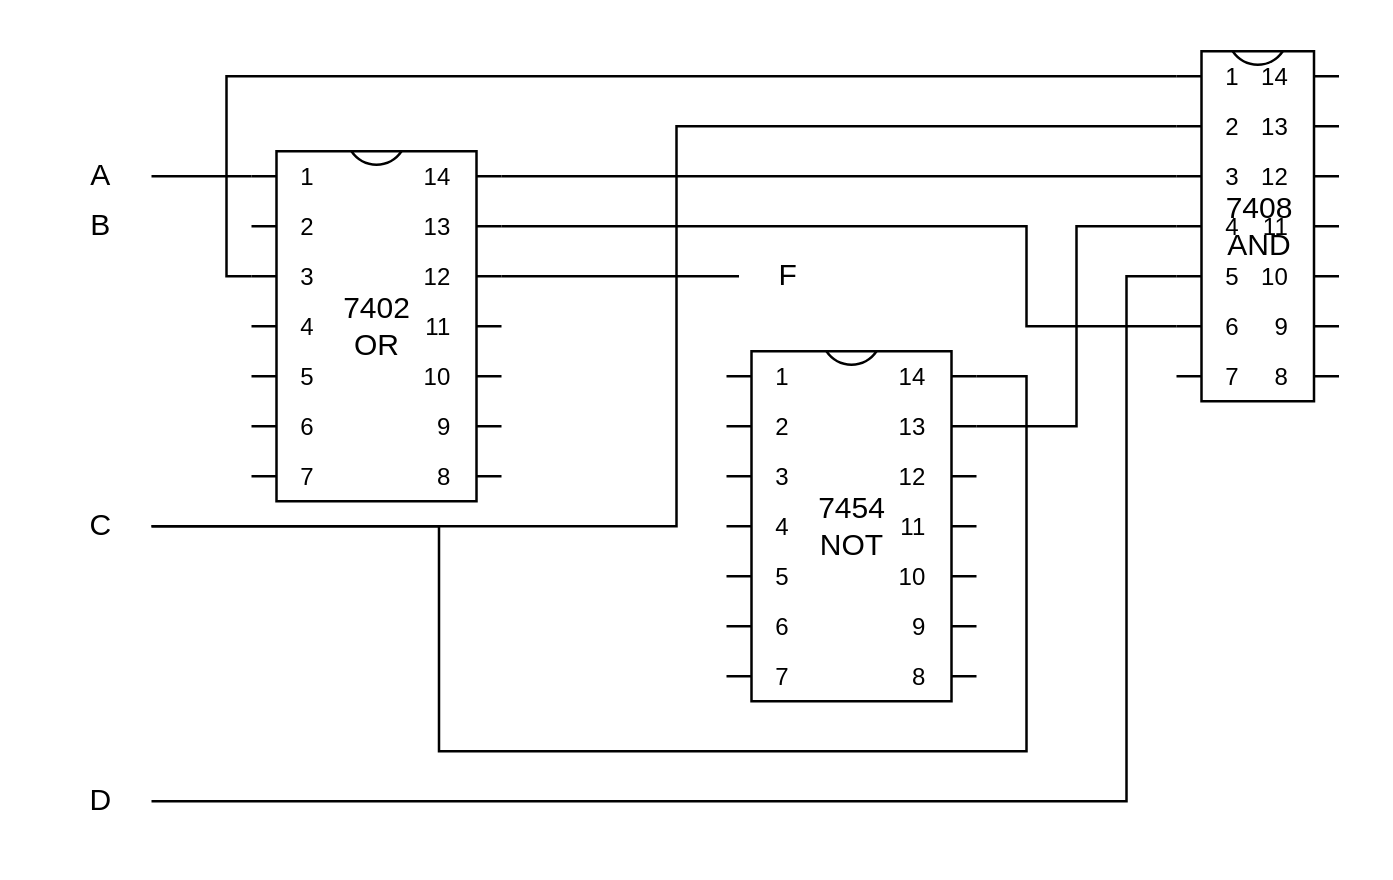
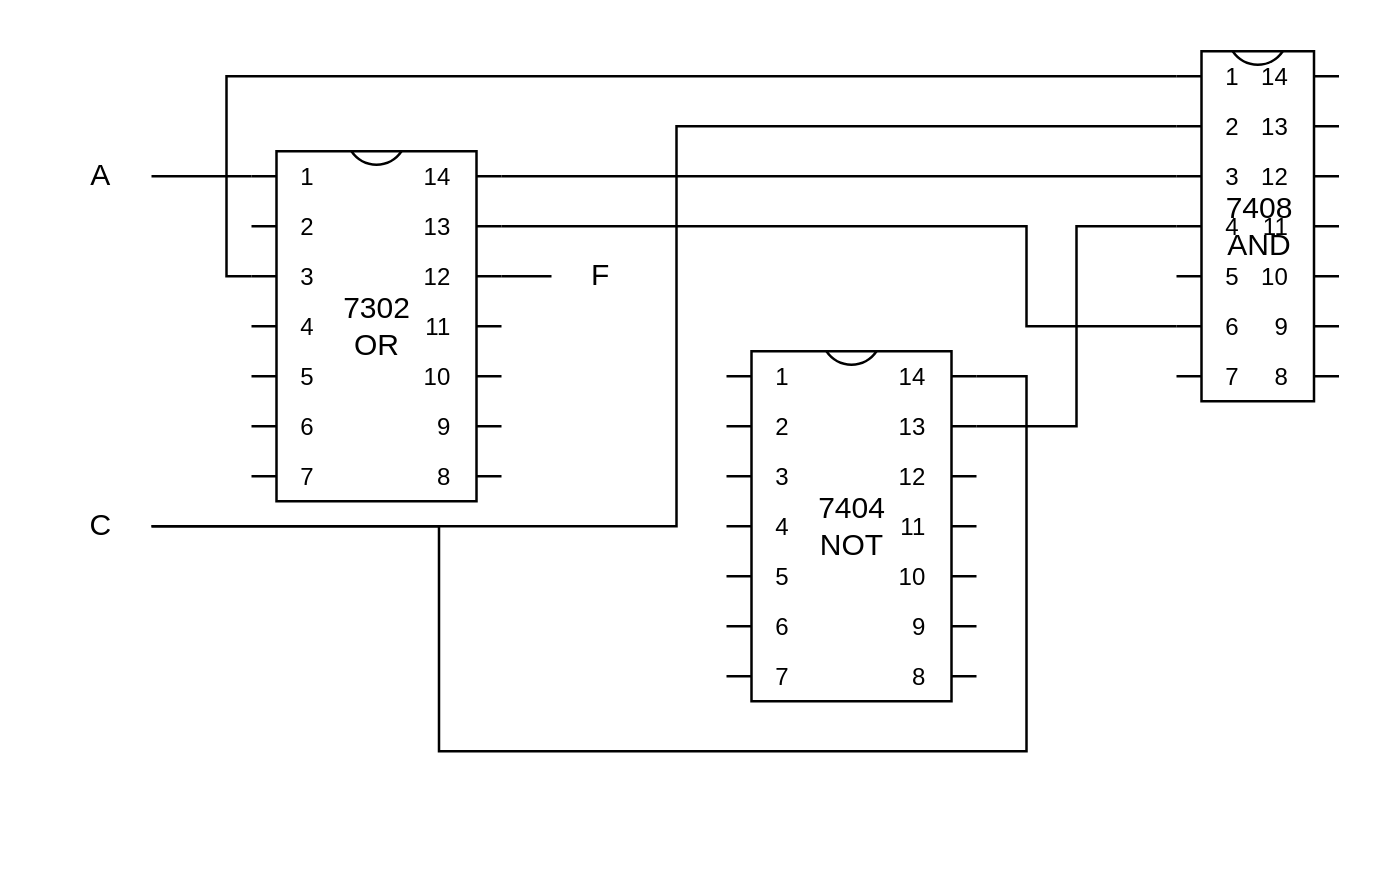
(307, 177) -> (307, 177)
(101, 226) -> none
(789, 276) -> (601, 276)
(782, 377) -> (782, 377)
(101, 801) -> none
(874, 801) -> none
